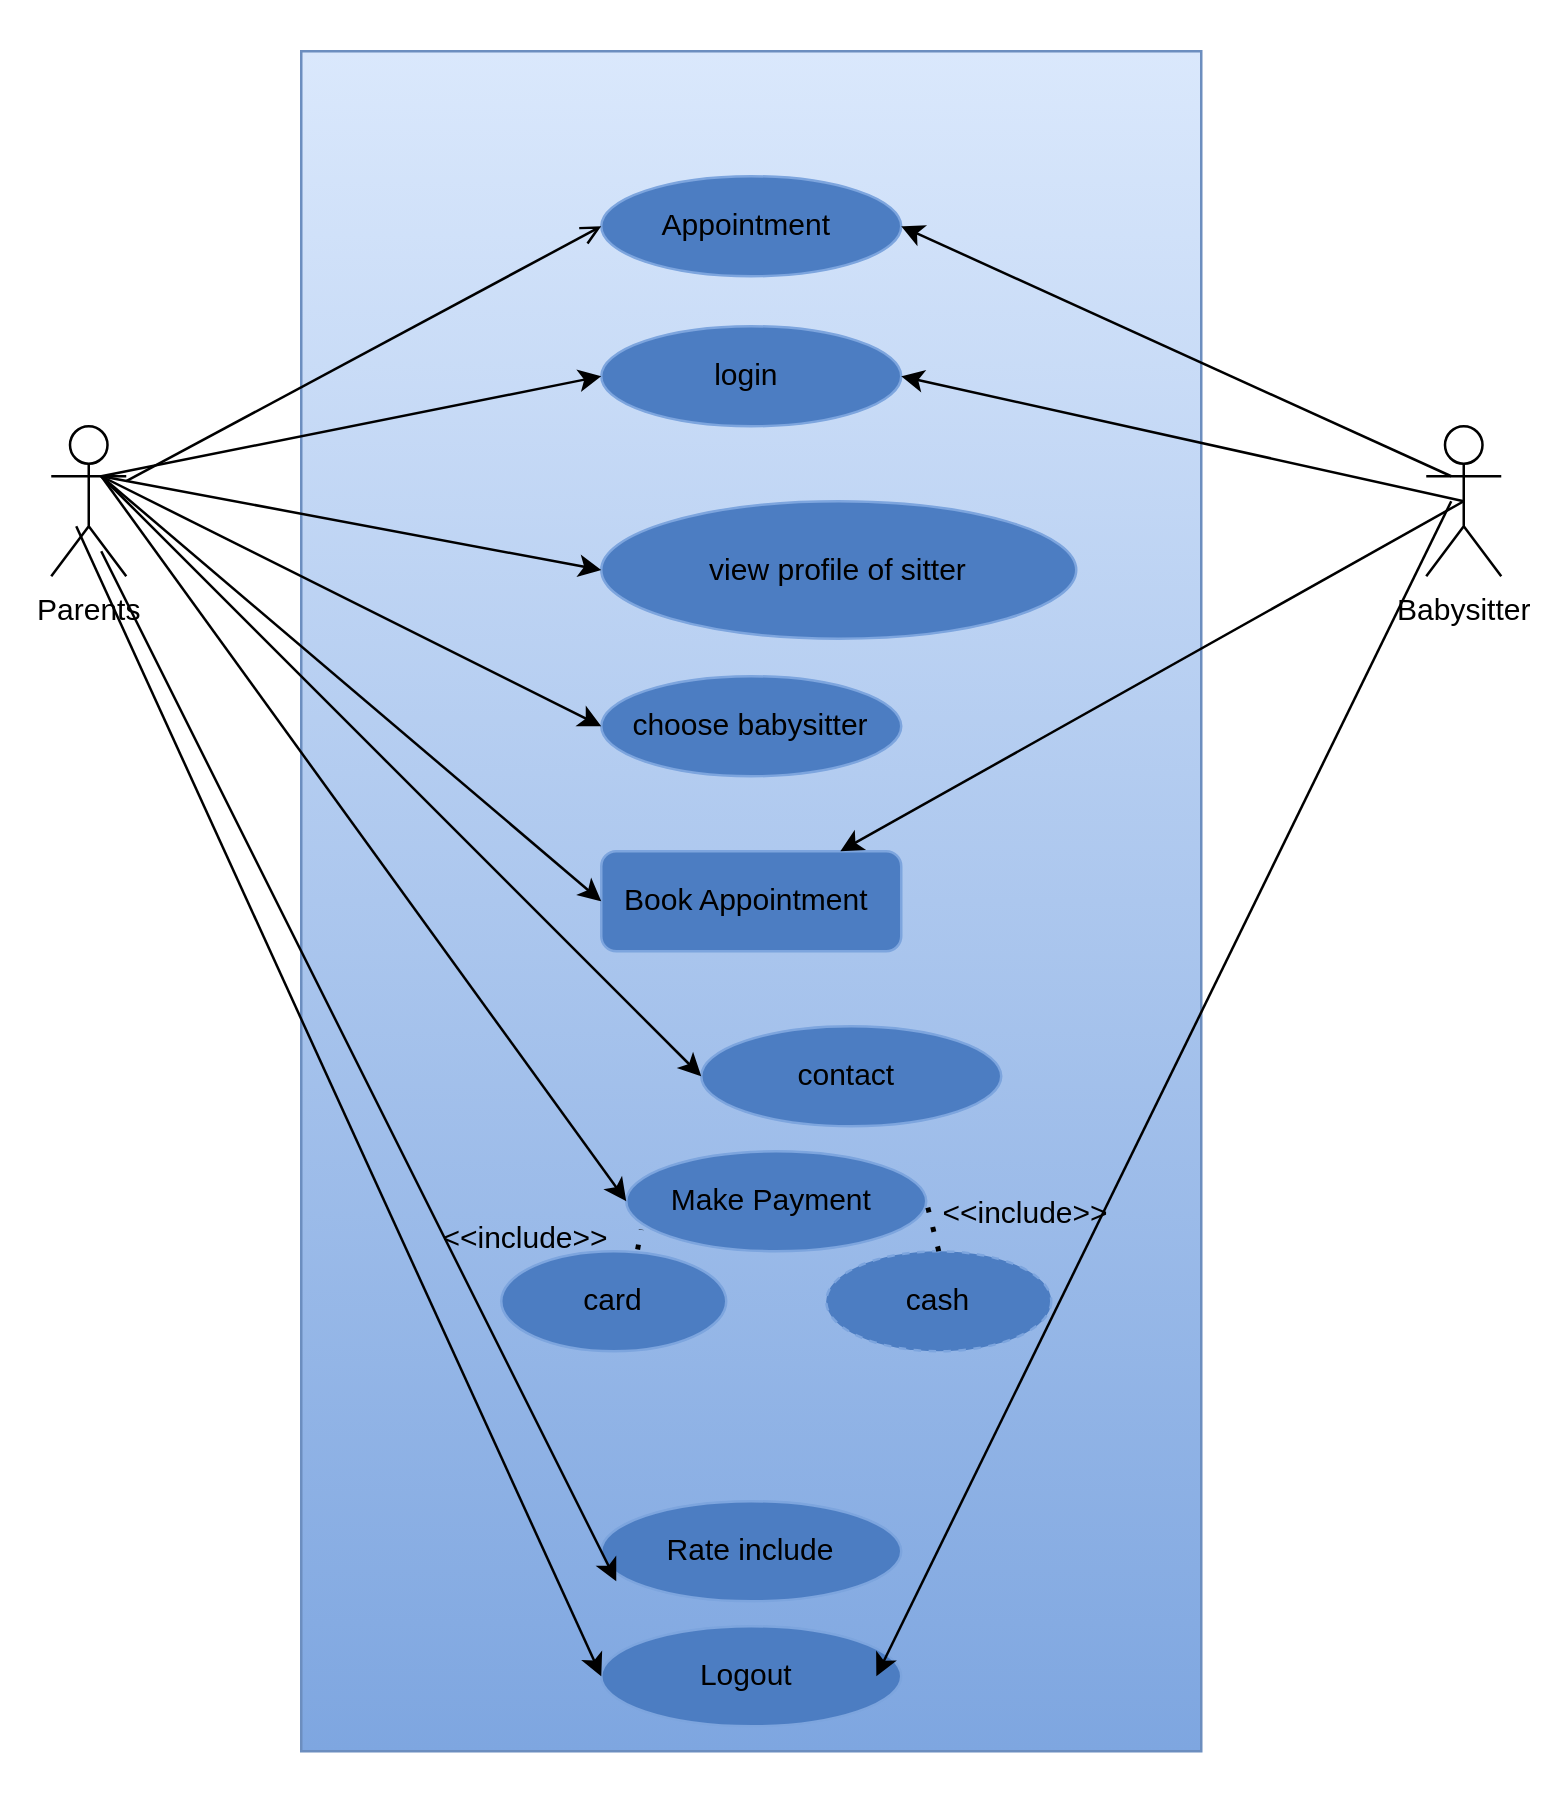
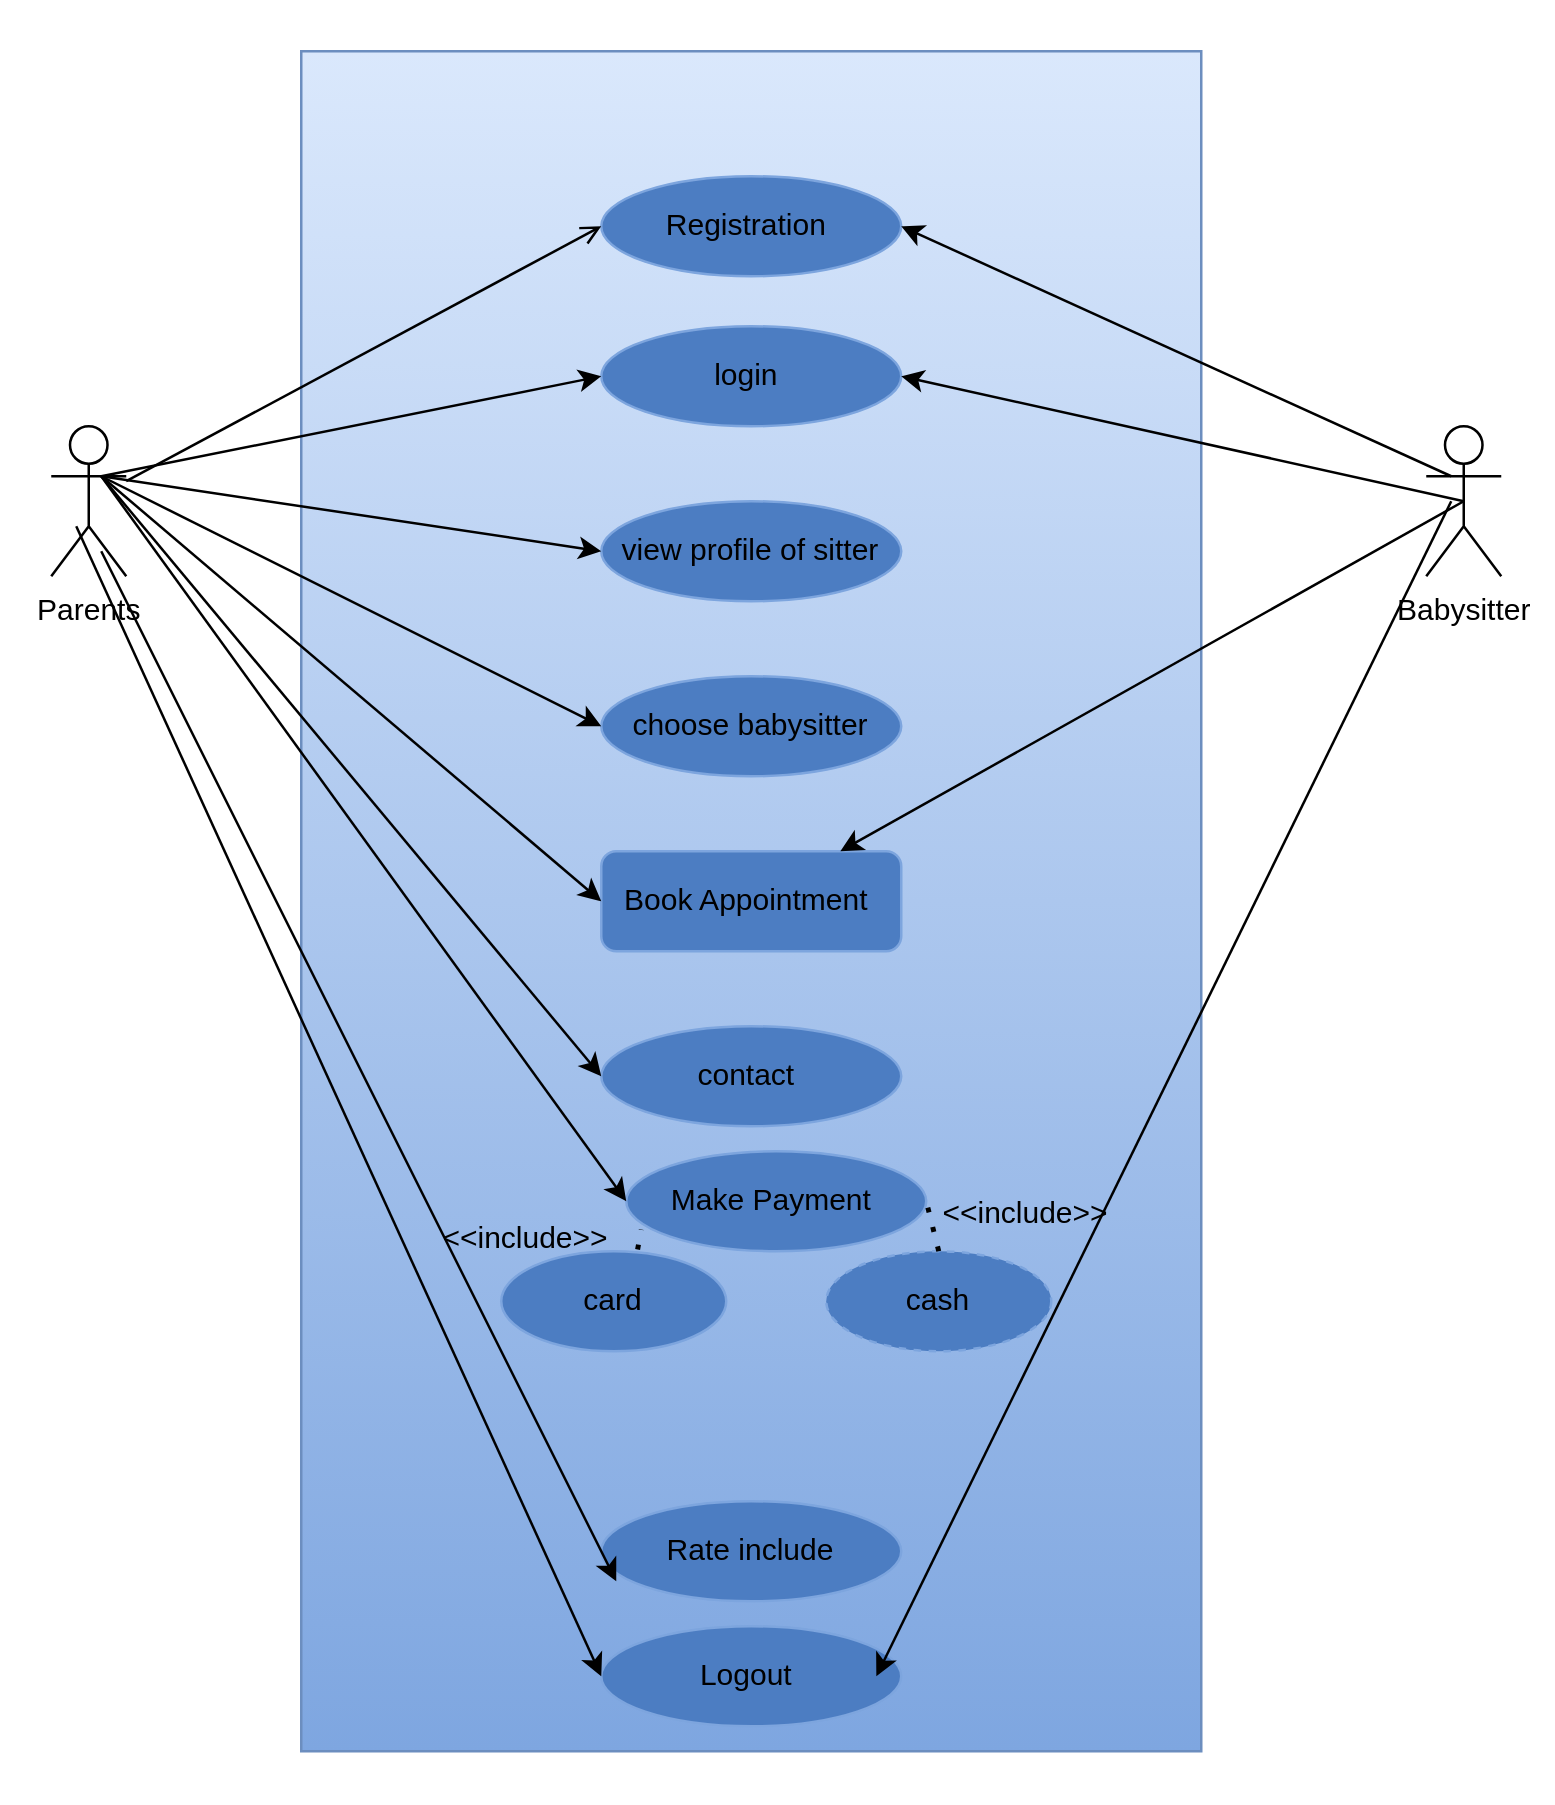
(751, 226) -> (751, 226)
(839, 570) -> (751, 551)
(851, 1076) -> (751, 1076)
